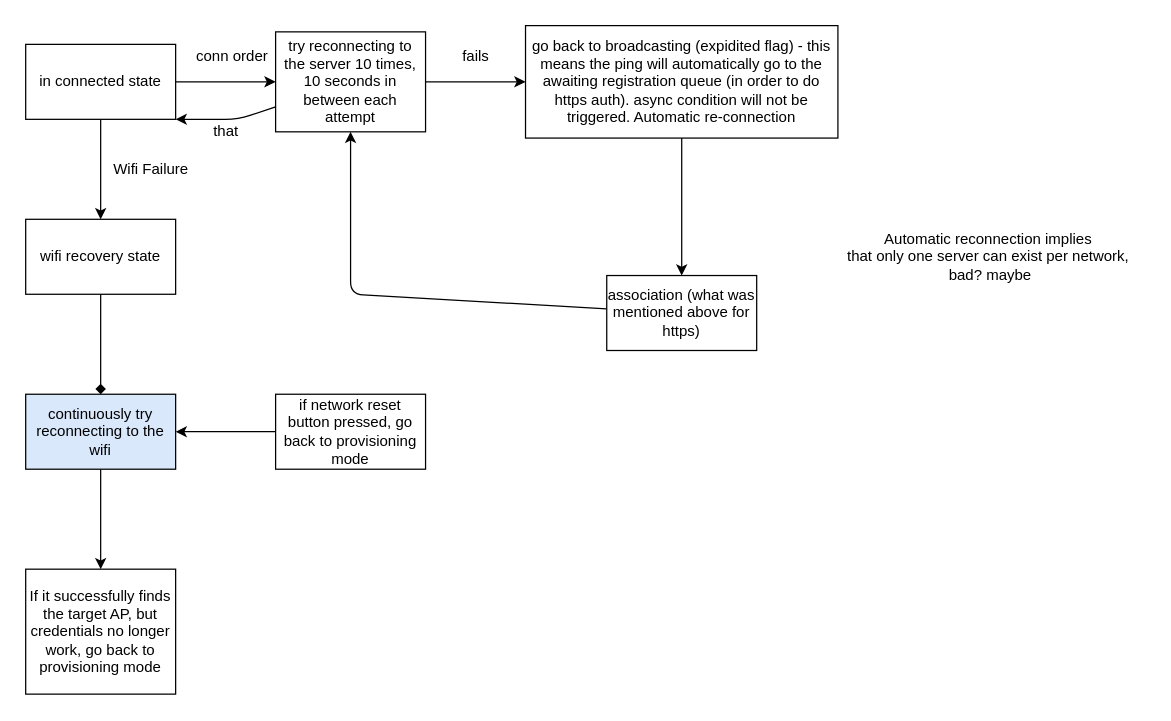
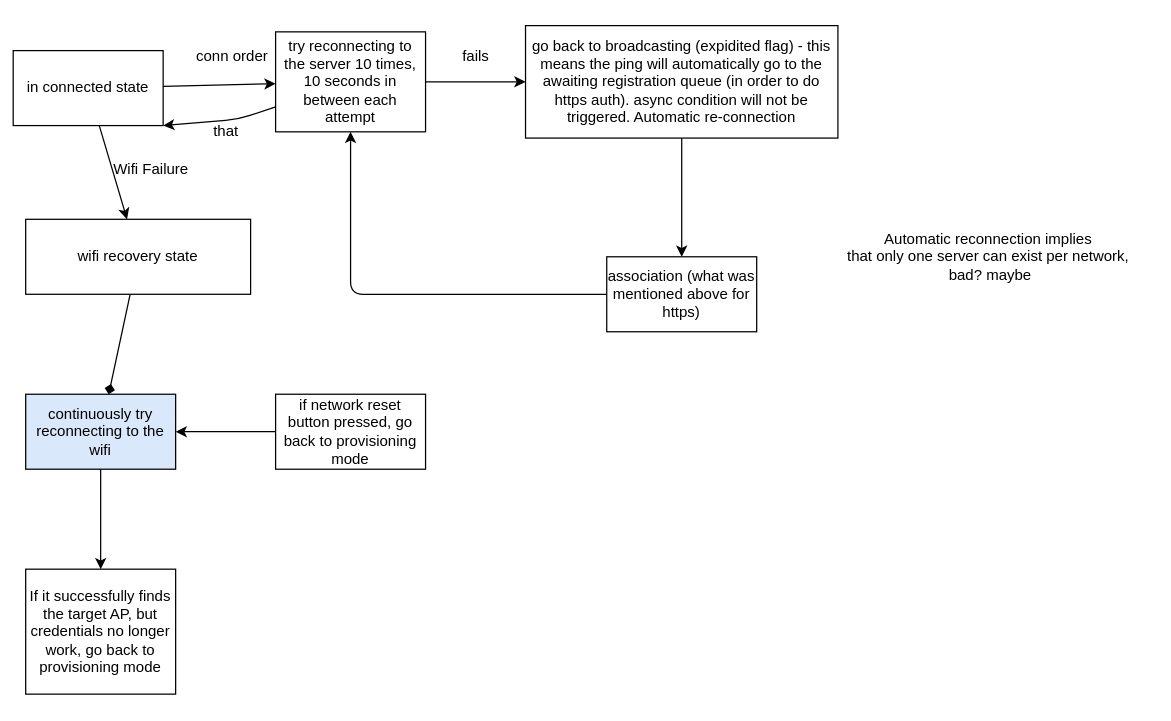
(101, 82) -> (88, 88)
(101, 257) -> (138, 257)
(682, 313) -> (682, 294)
